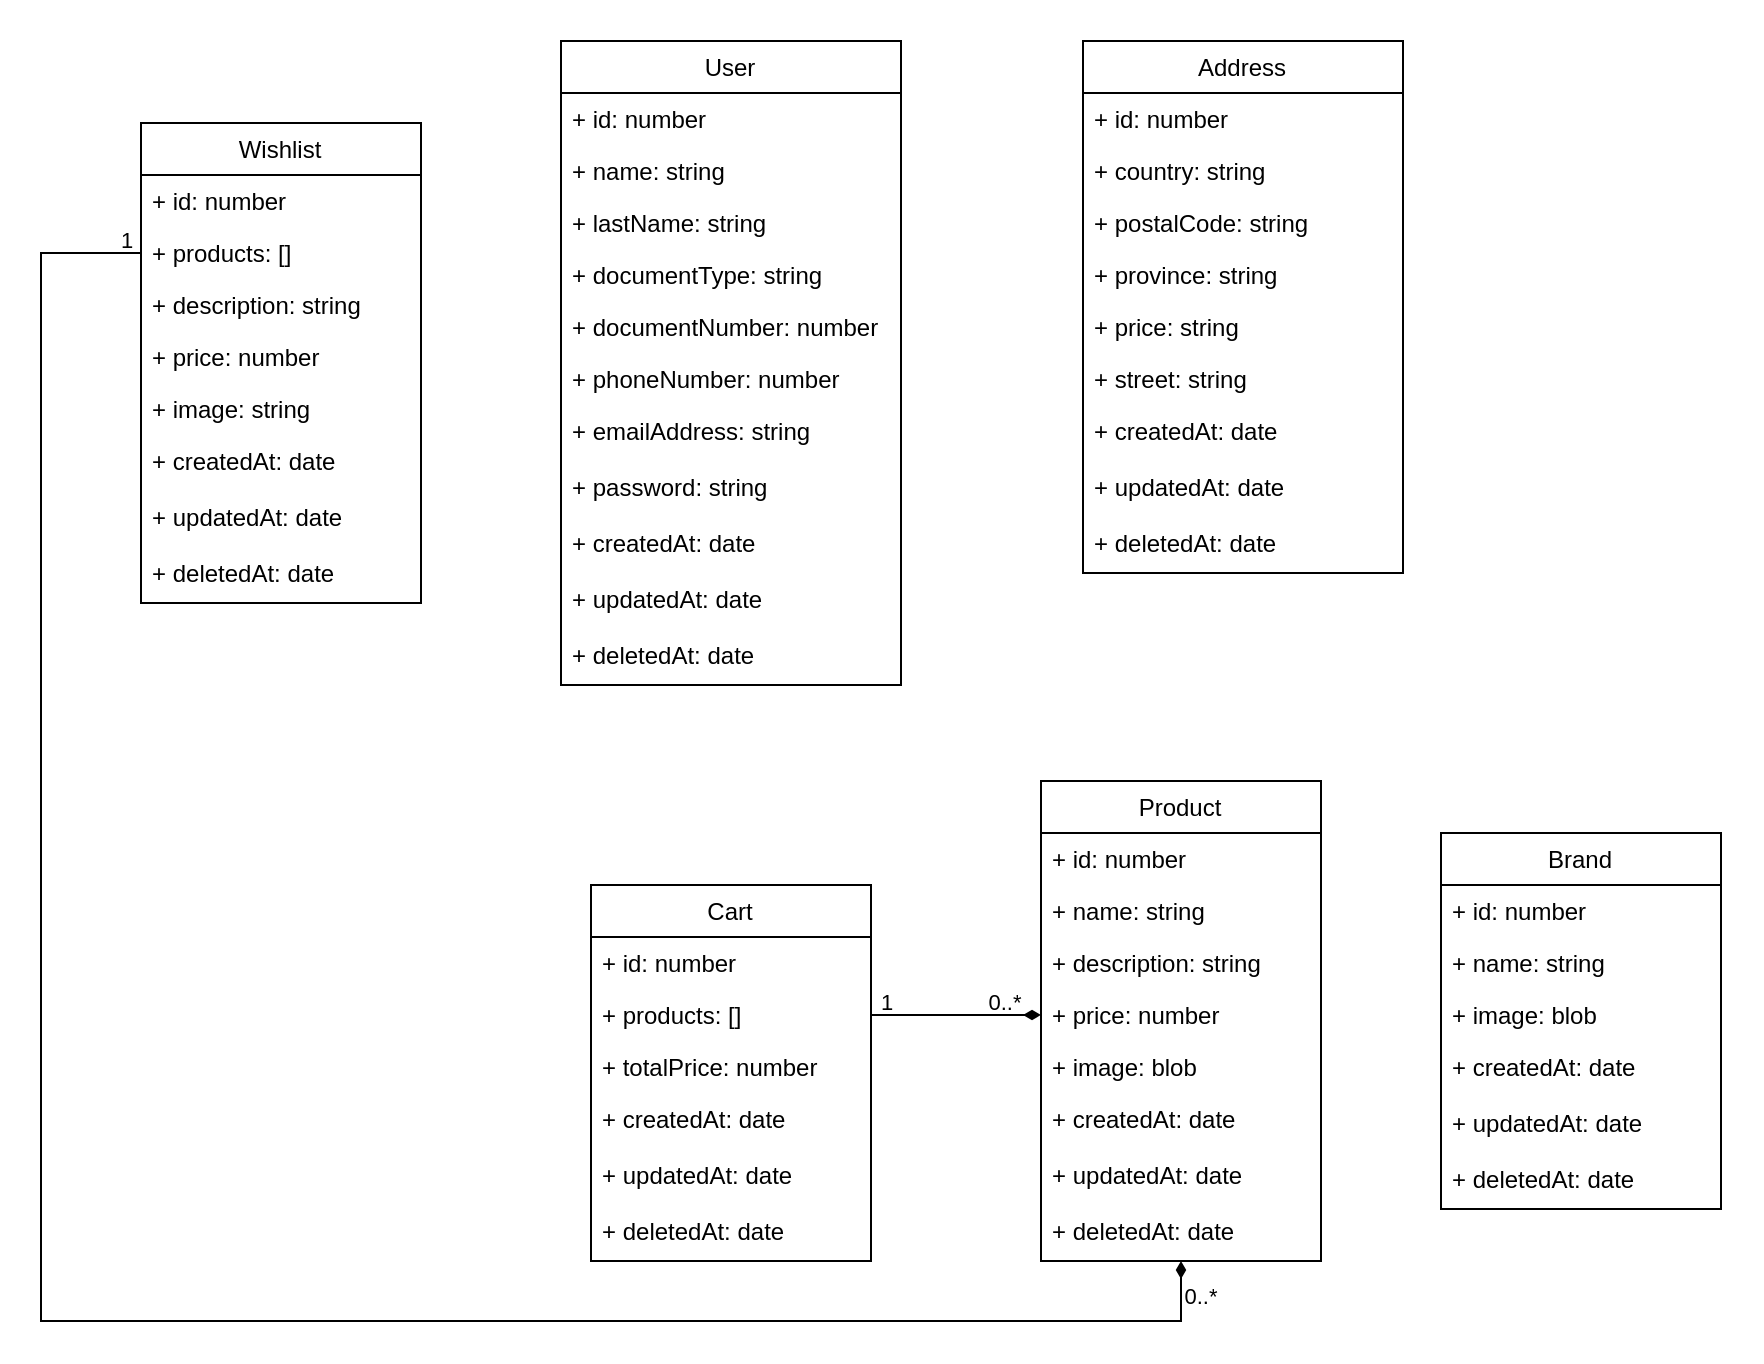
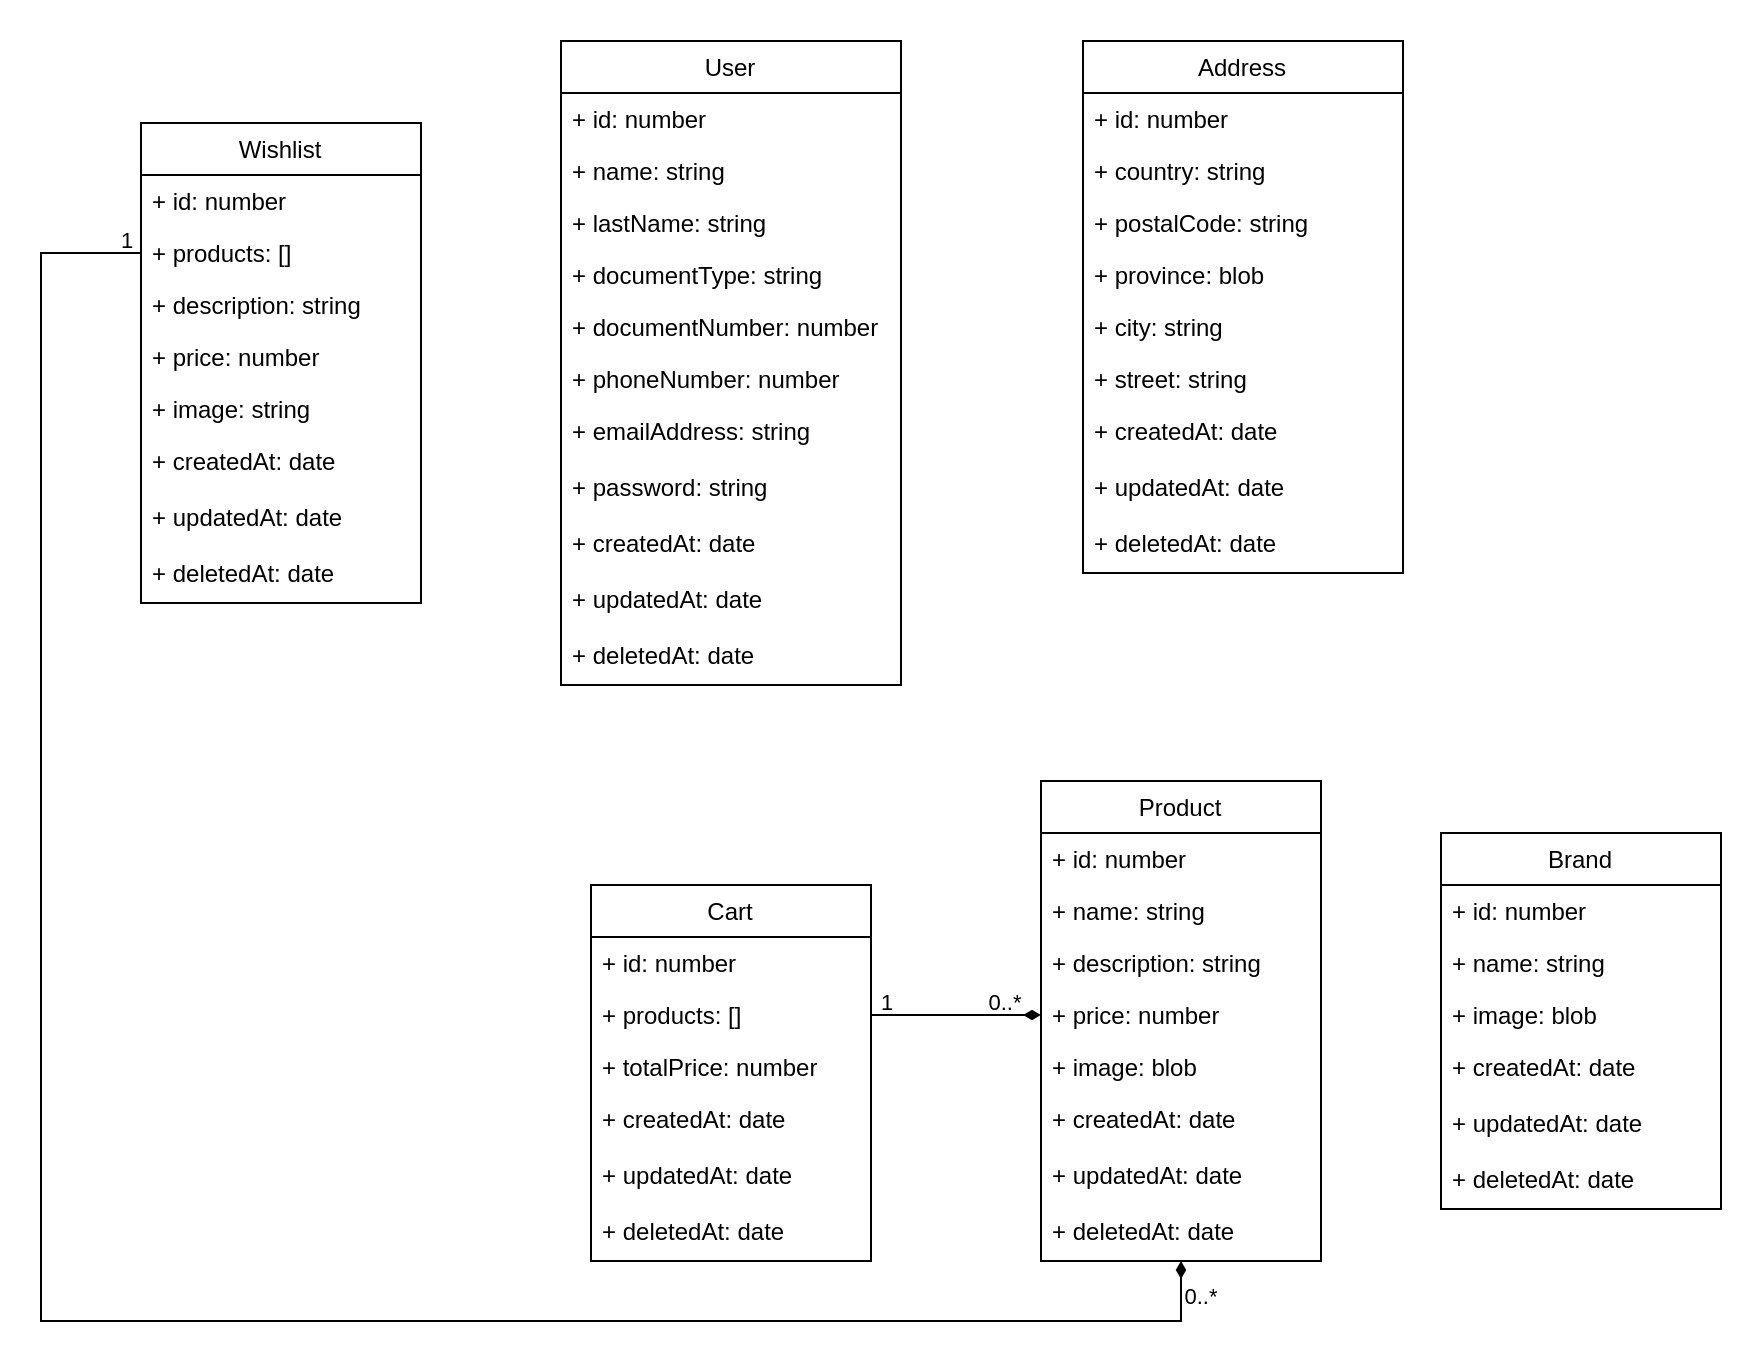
(1199, 276) -> (1186, 276)
(1179, 328) -> (1172, 328)
